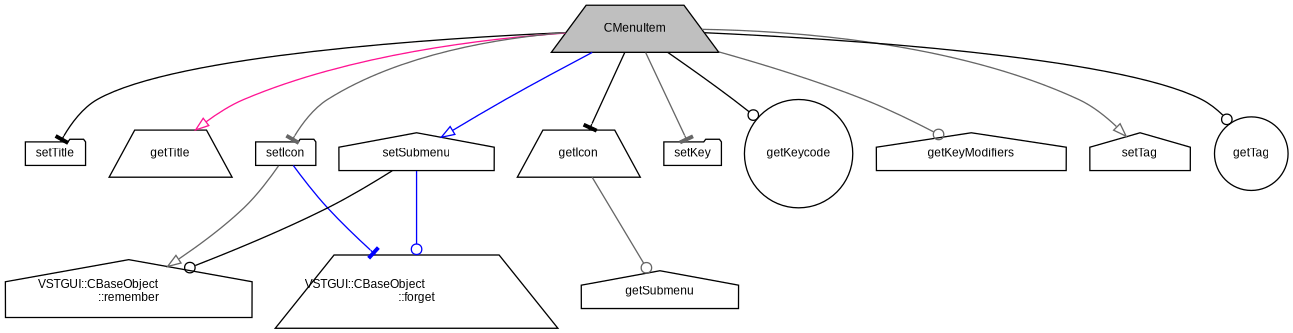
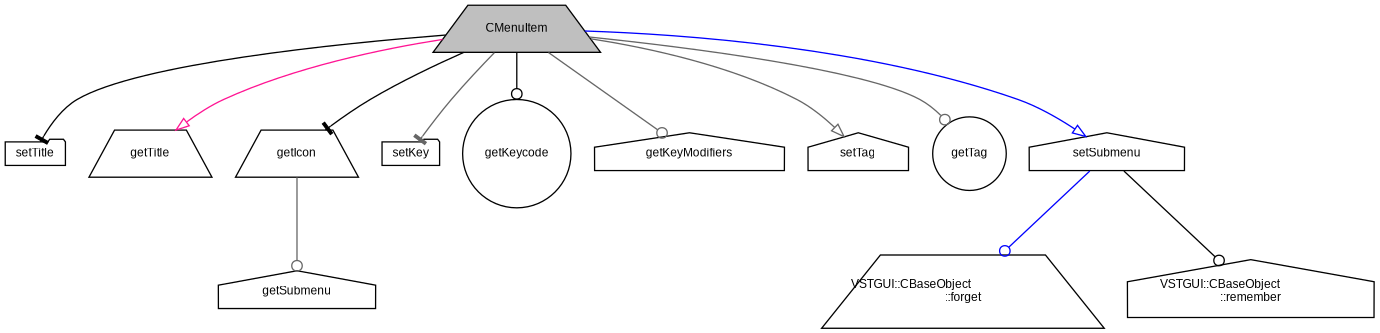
(969, 52) -> (770, 61)
(286, 154) -> none
